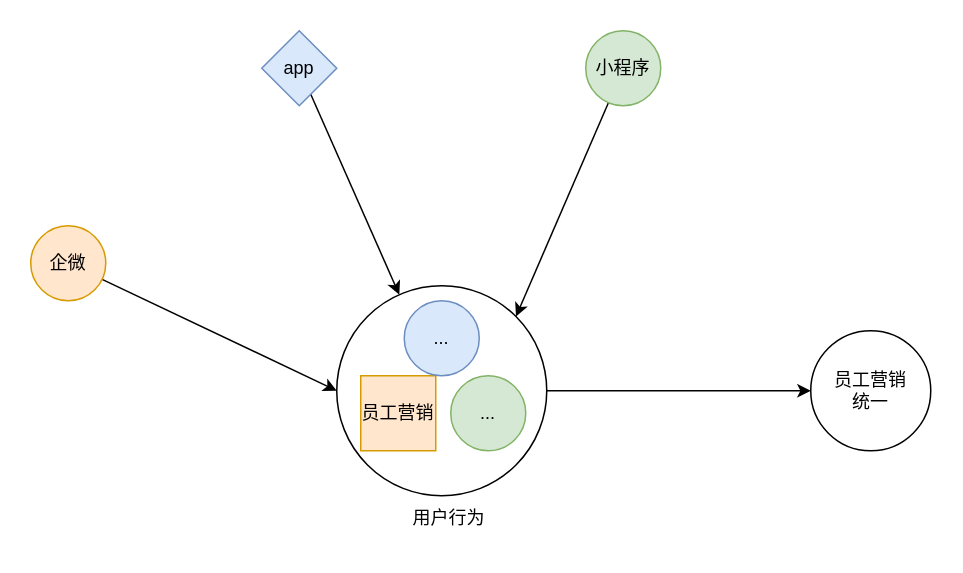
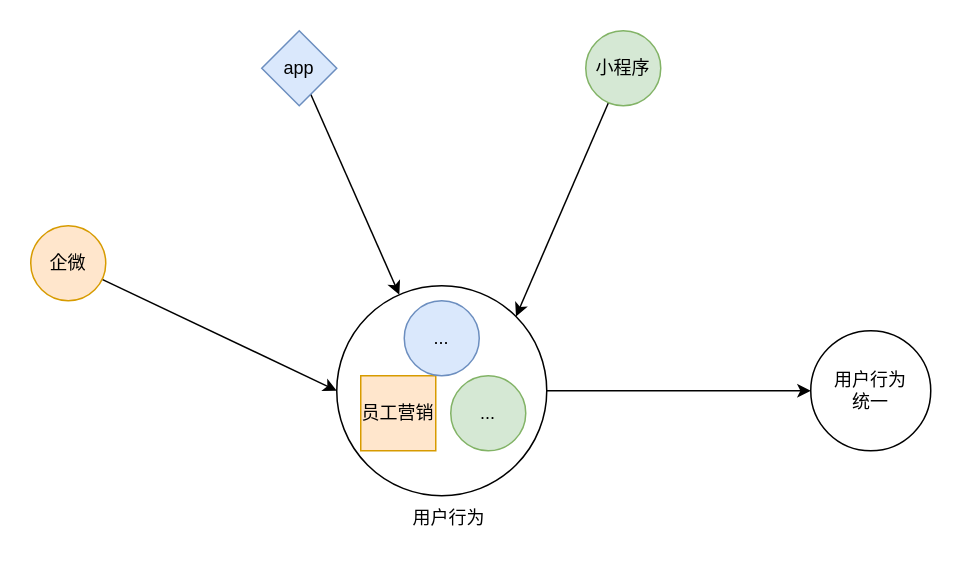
(871, 391) -> (871, 391)
